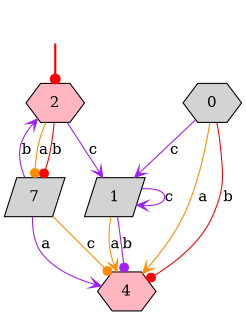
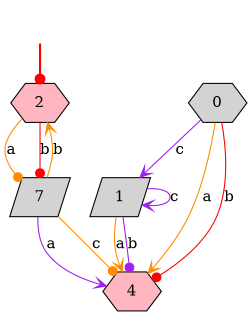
(82, 145) -> none
(20, 151) -> (52, 155)
